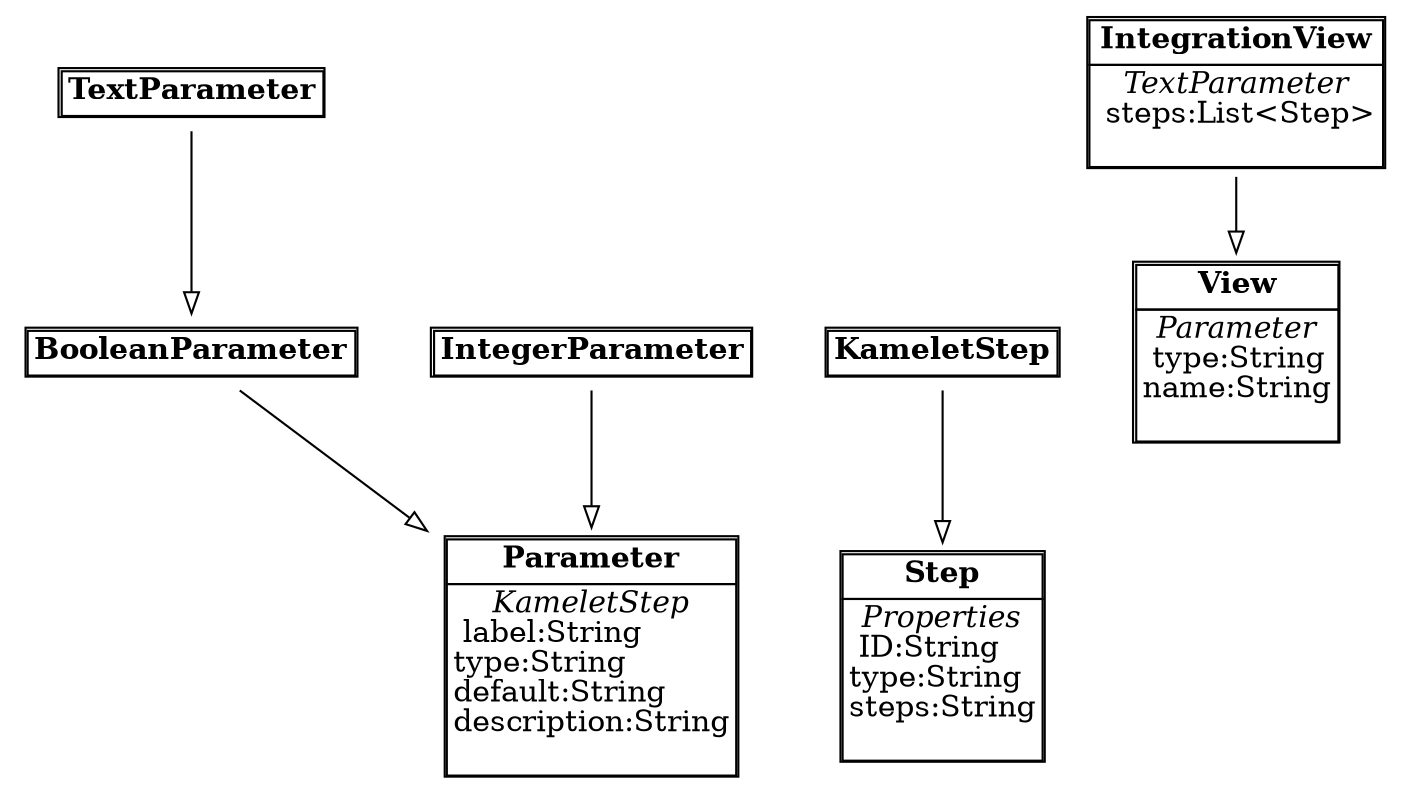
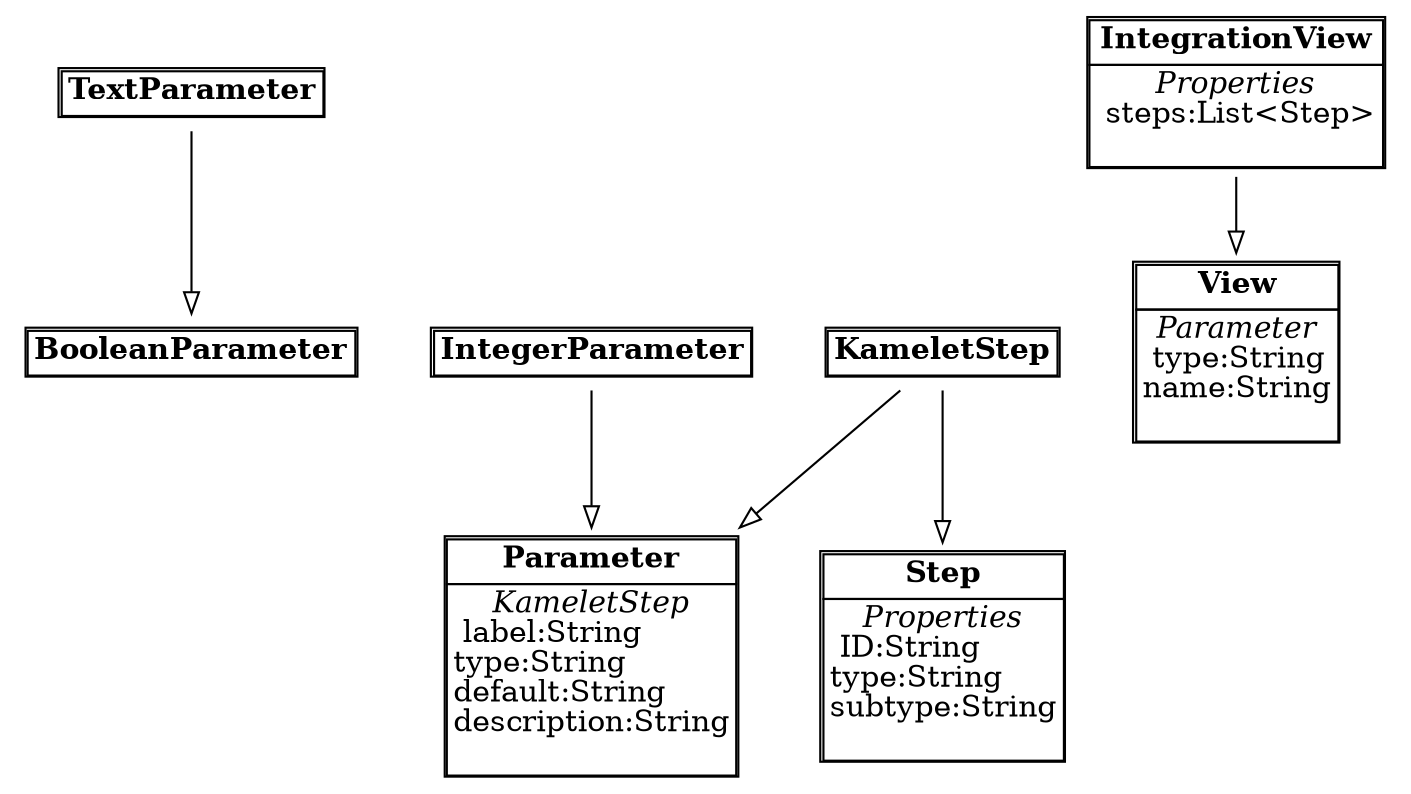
(1236, 84) -> (1236, 84)
(325, 454) -> (828, 452)
(943, 707) -> (944, 707)
